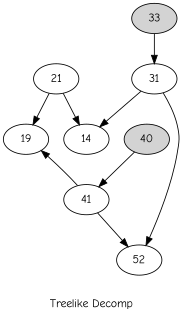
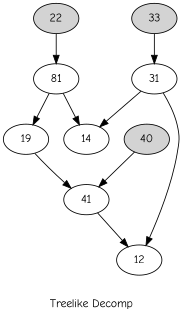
none -> (56, 18)
(56, 79) -> (56, 79)
(63, 171) -> (49, 168)
(139, 260) -> (139, 260)
